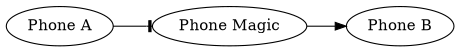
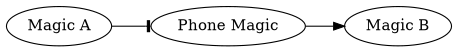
(60, 26) -> (59, 26)
(400, 26) -> (398, 26)
